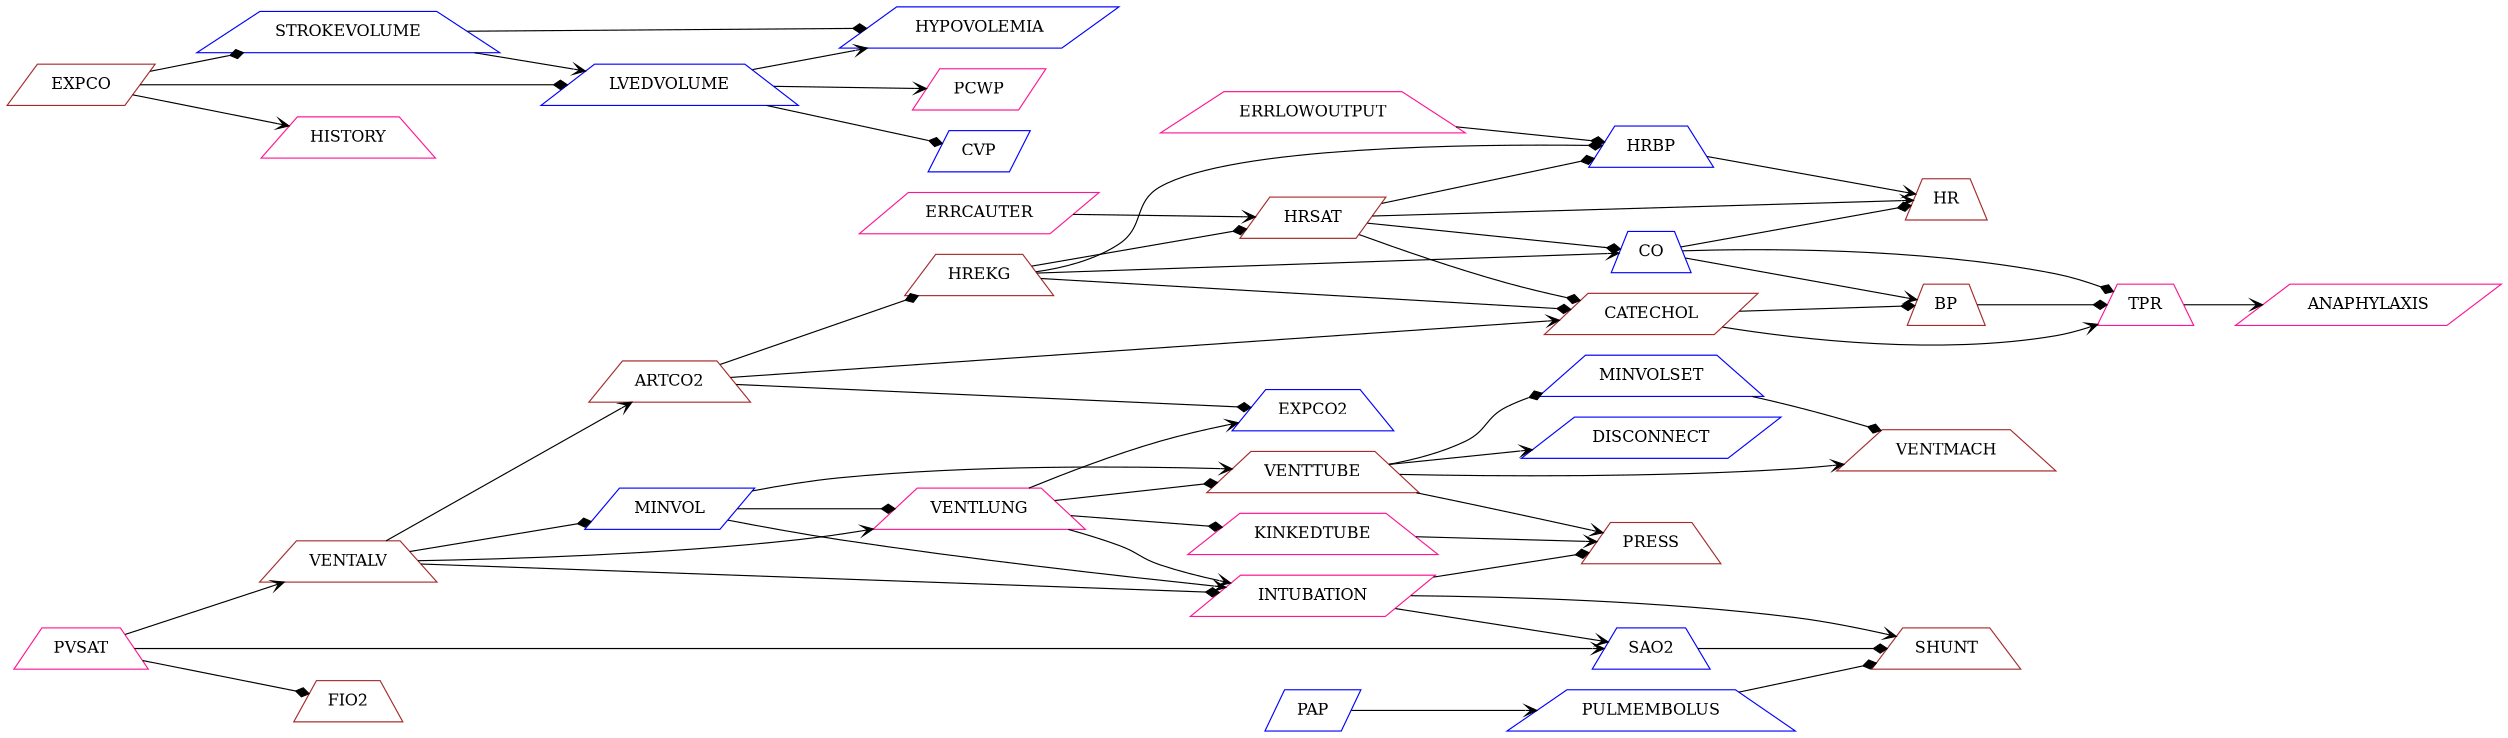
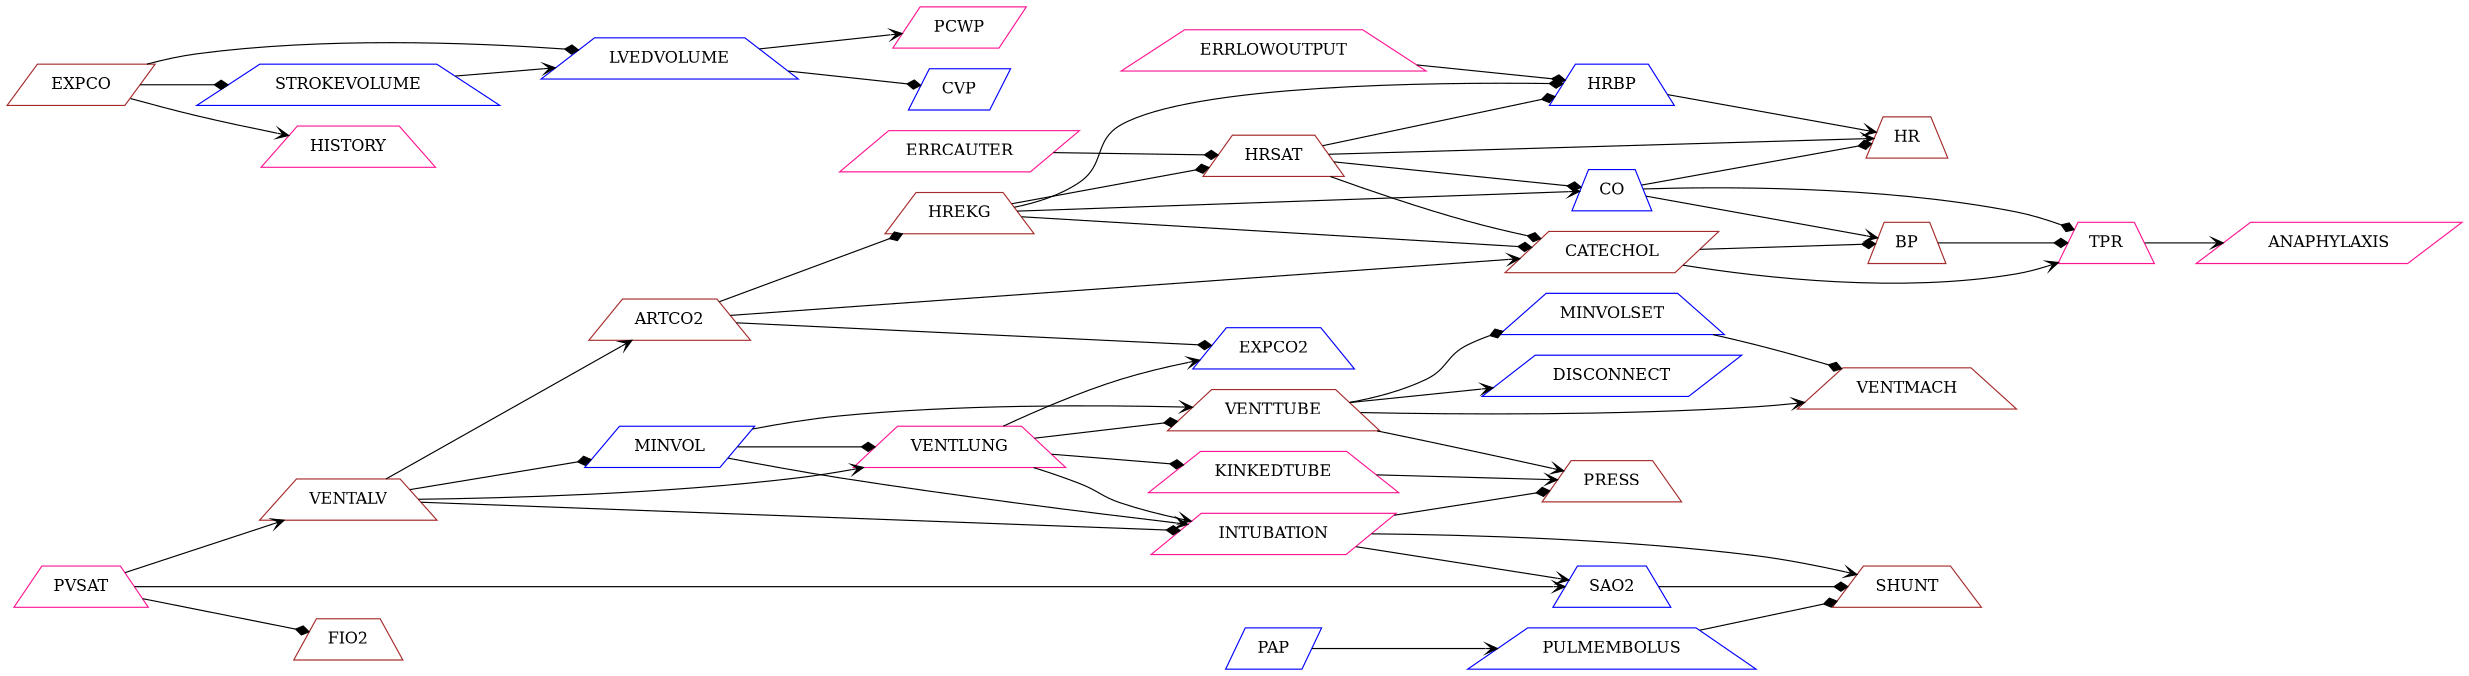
(979, 28) -> none
(1159, 216) -> (1129, 154)
(1313, 218) -> (1274, 156)
